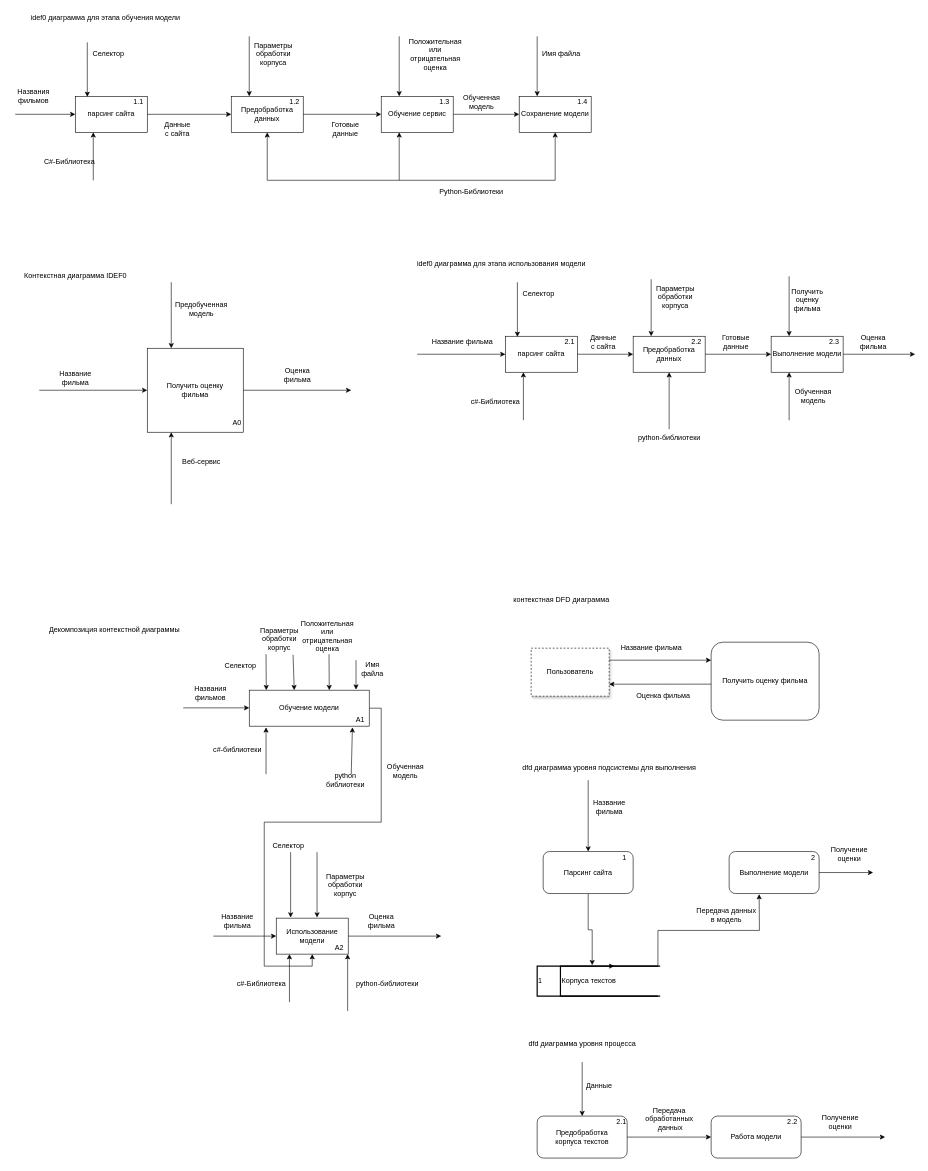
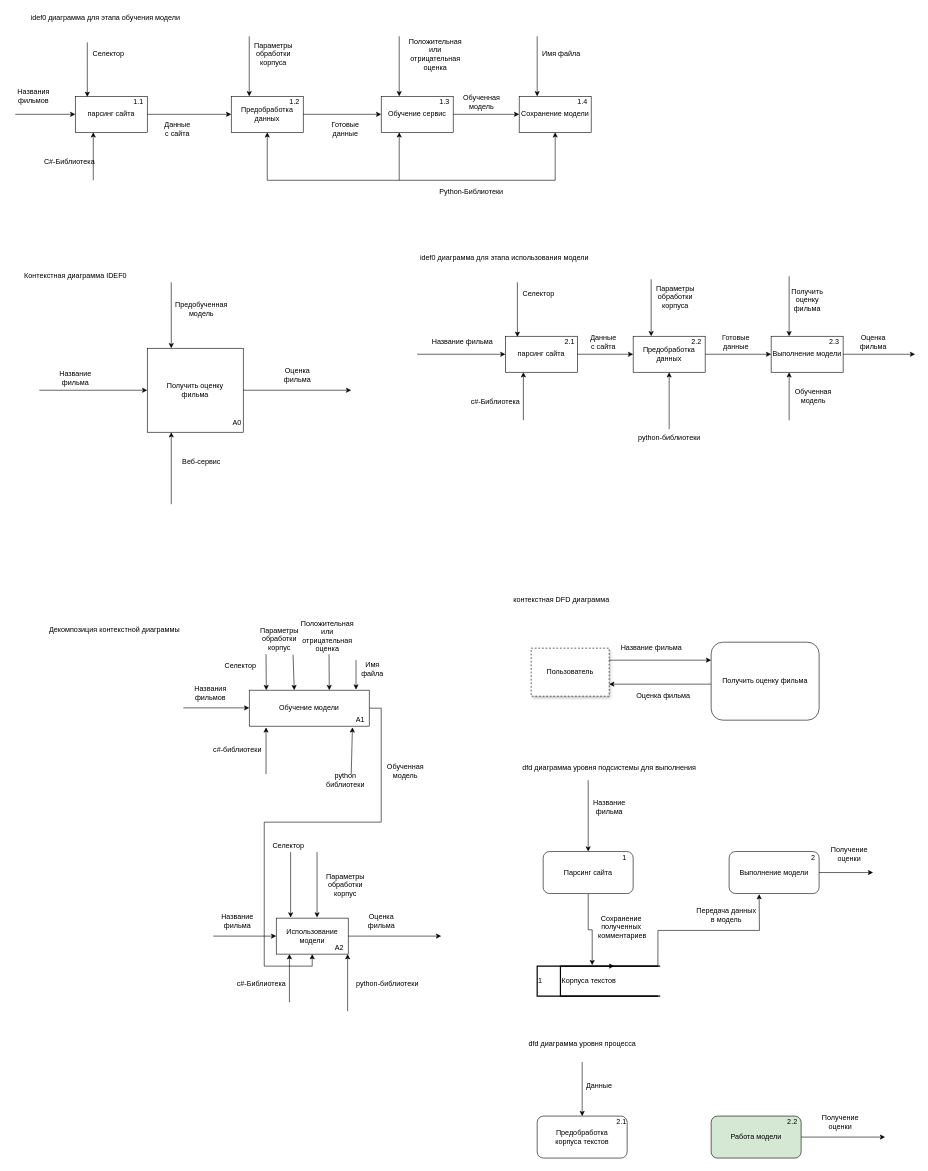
(501, 264) -> (504, 258)
none -> (621, 927)
(669, 1119) -> none
(705, 1137) -> none
(756, 1137) -> (756, 1137)
